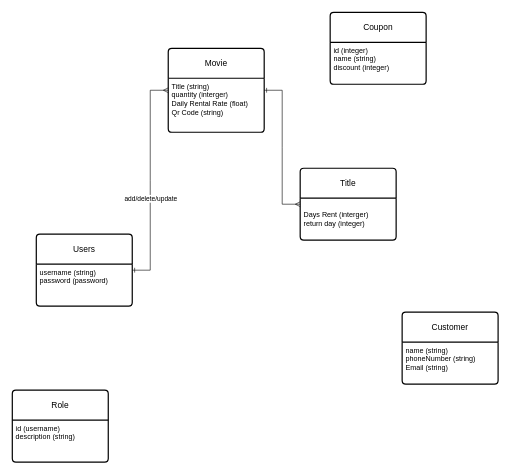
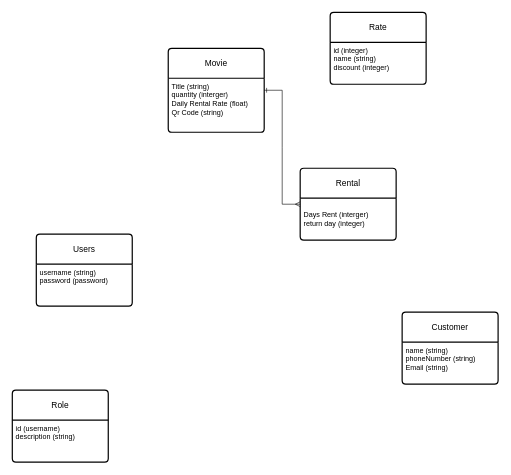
(378, 27) -> (378, 27)
(150, 180) -> none
(348, 183) -> (348, 183)
